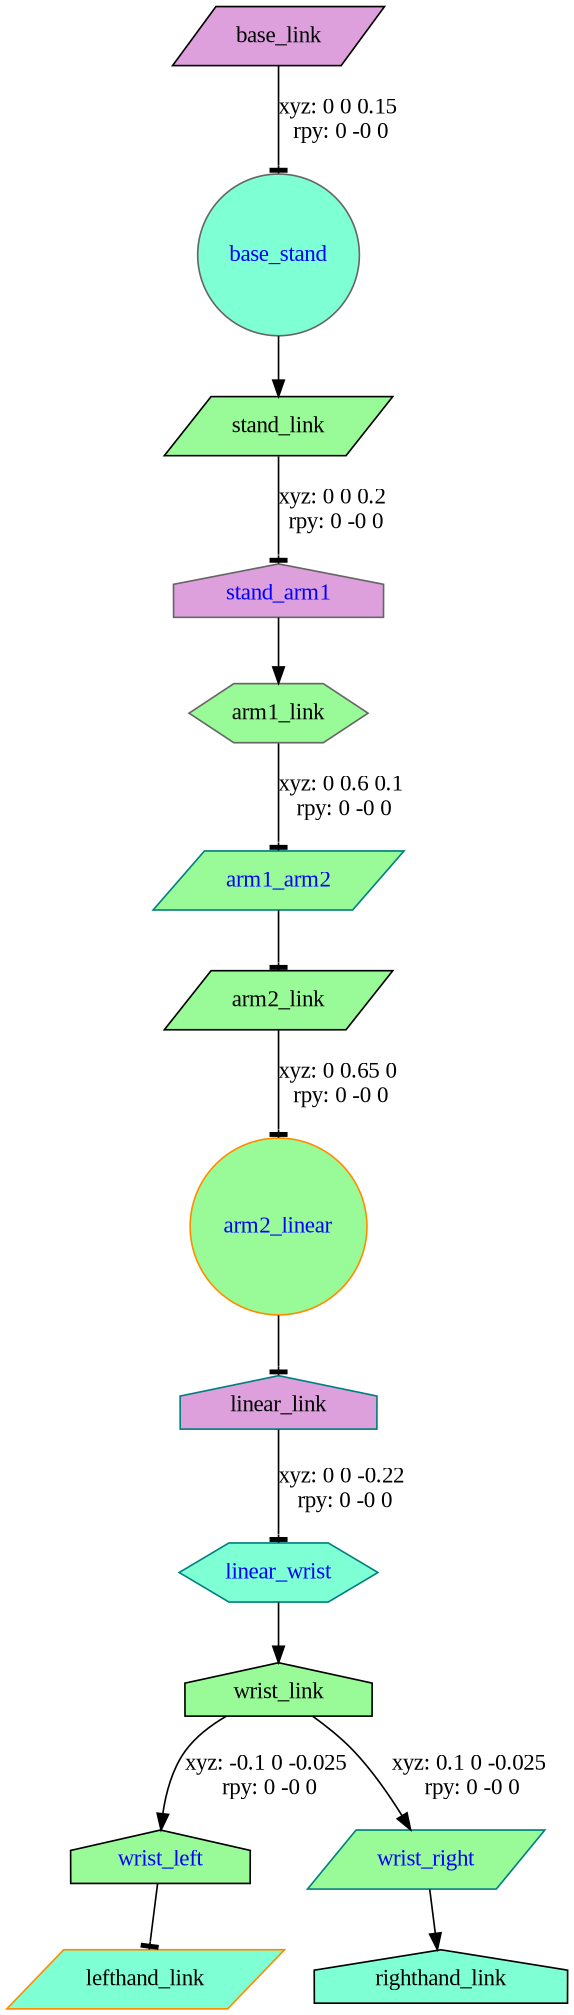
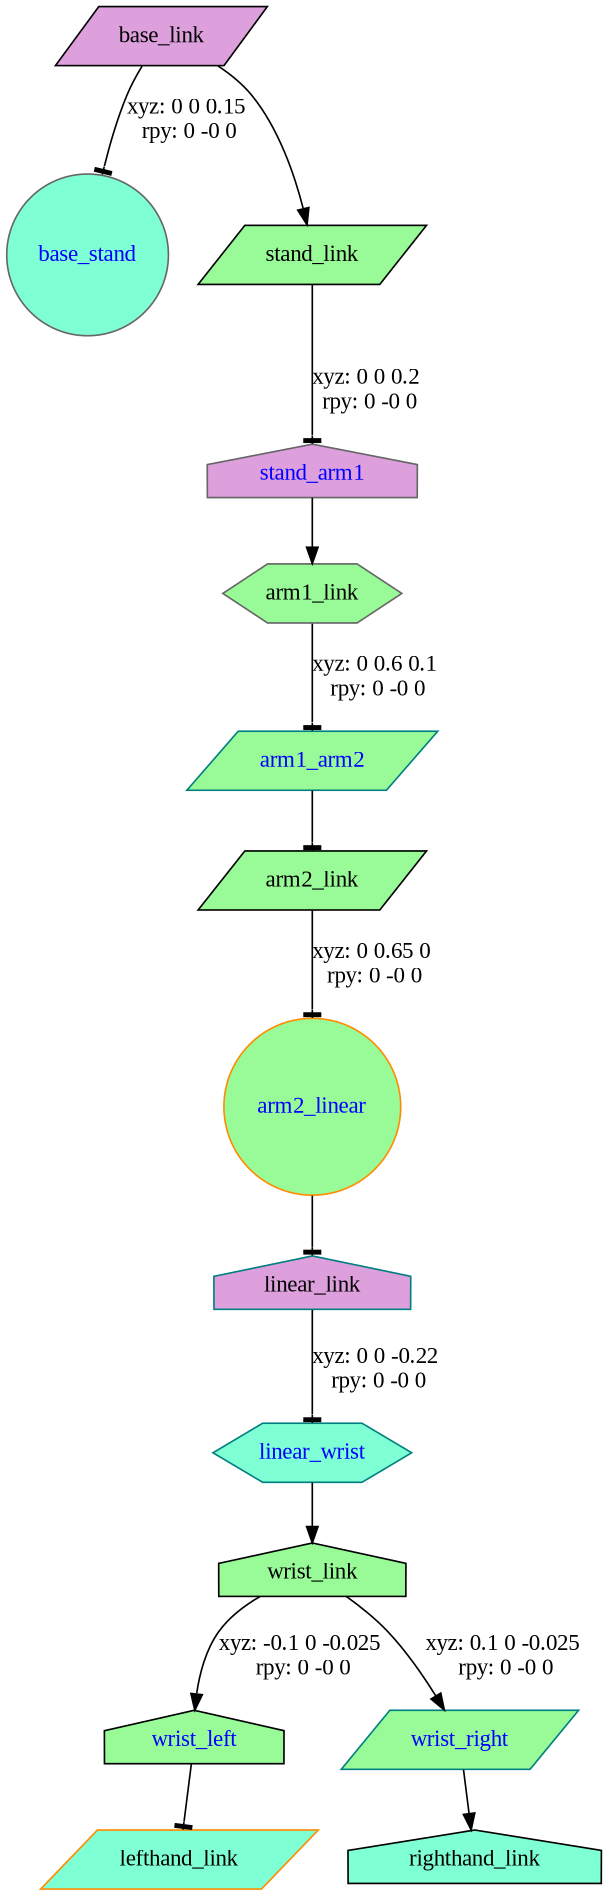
(279, 358) -> (274, 129)
